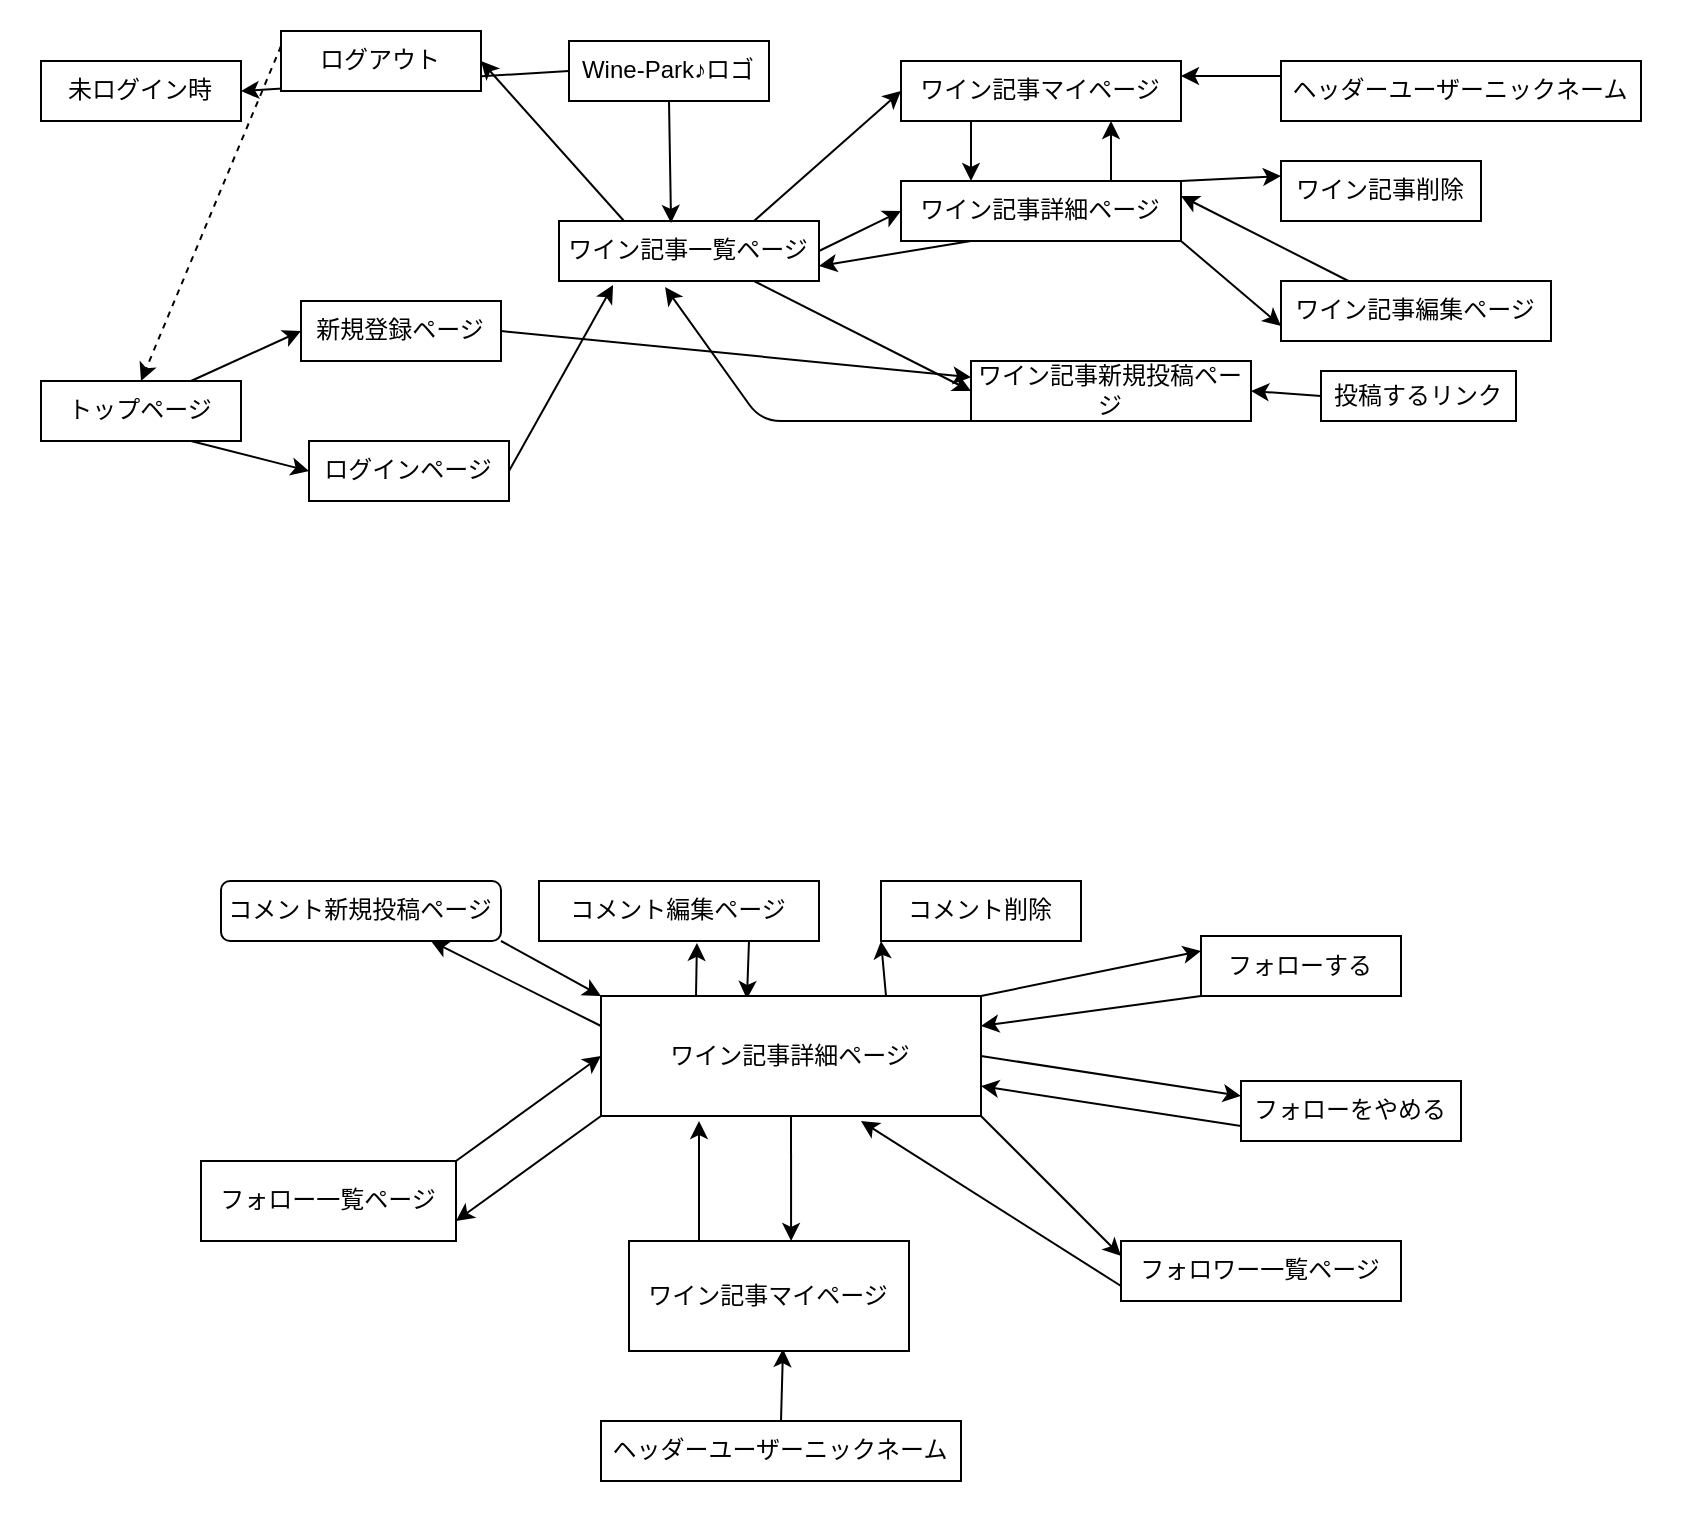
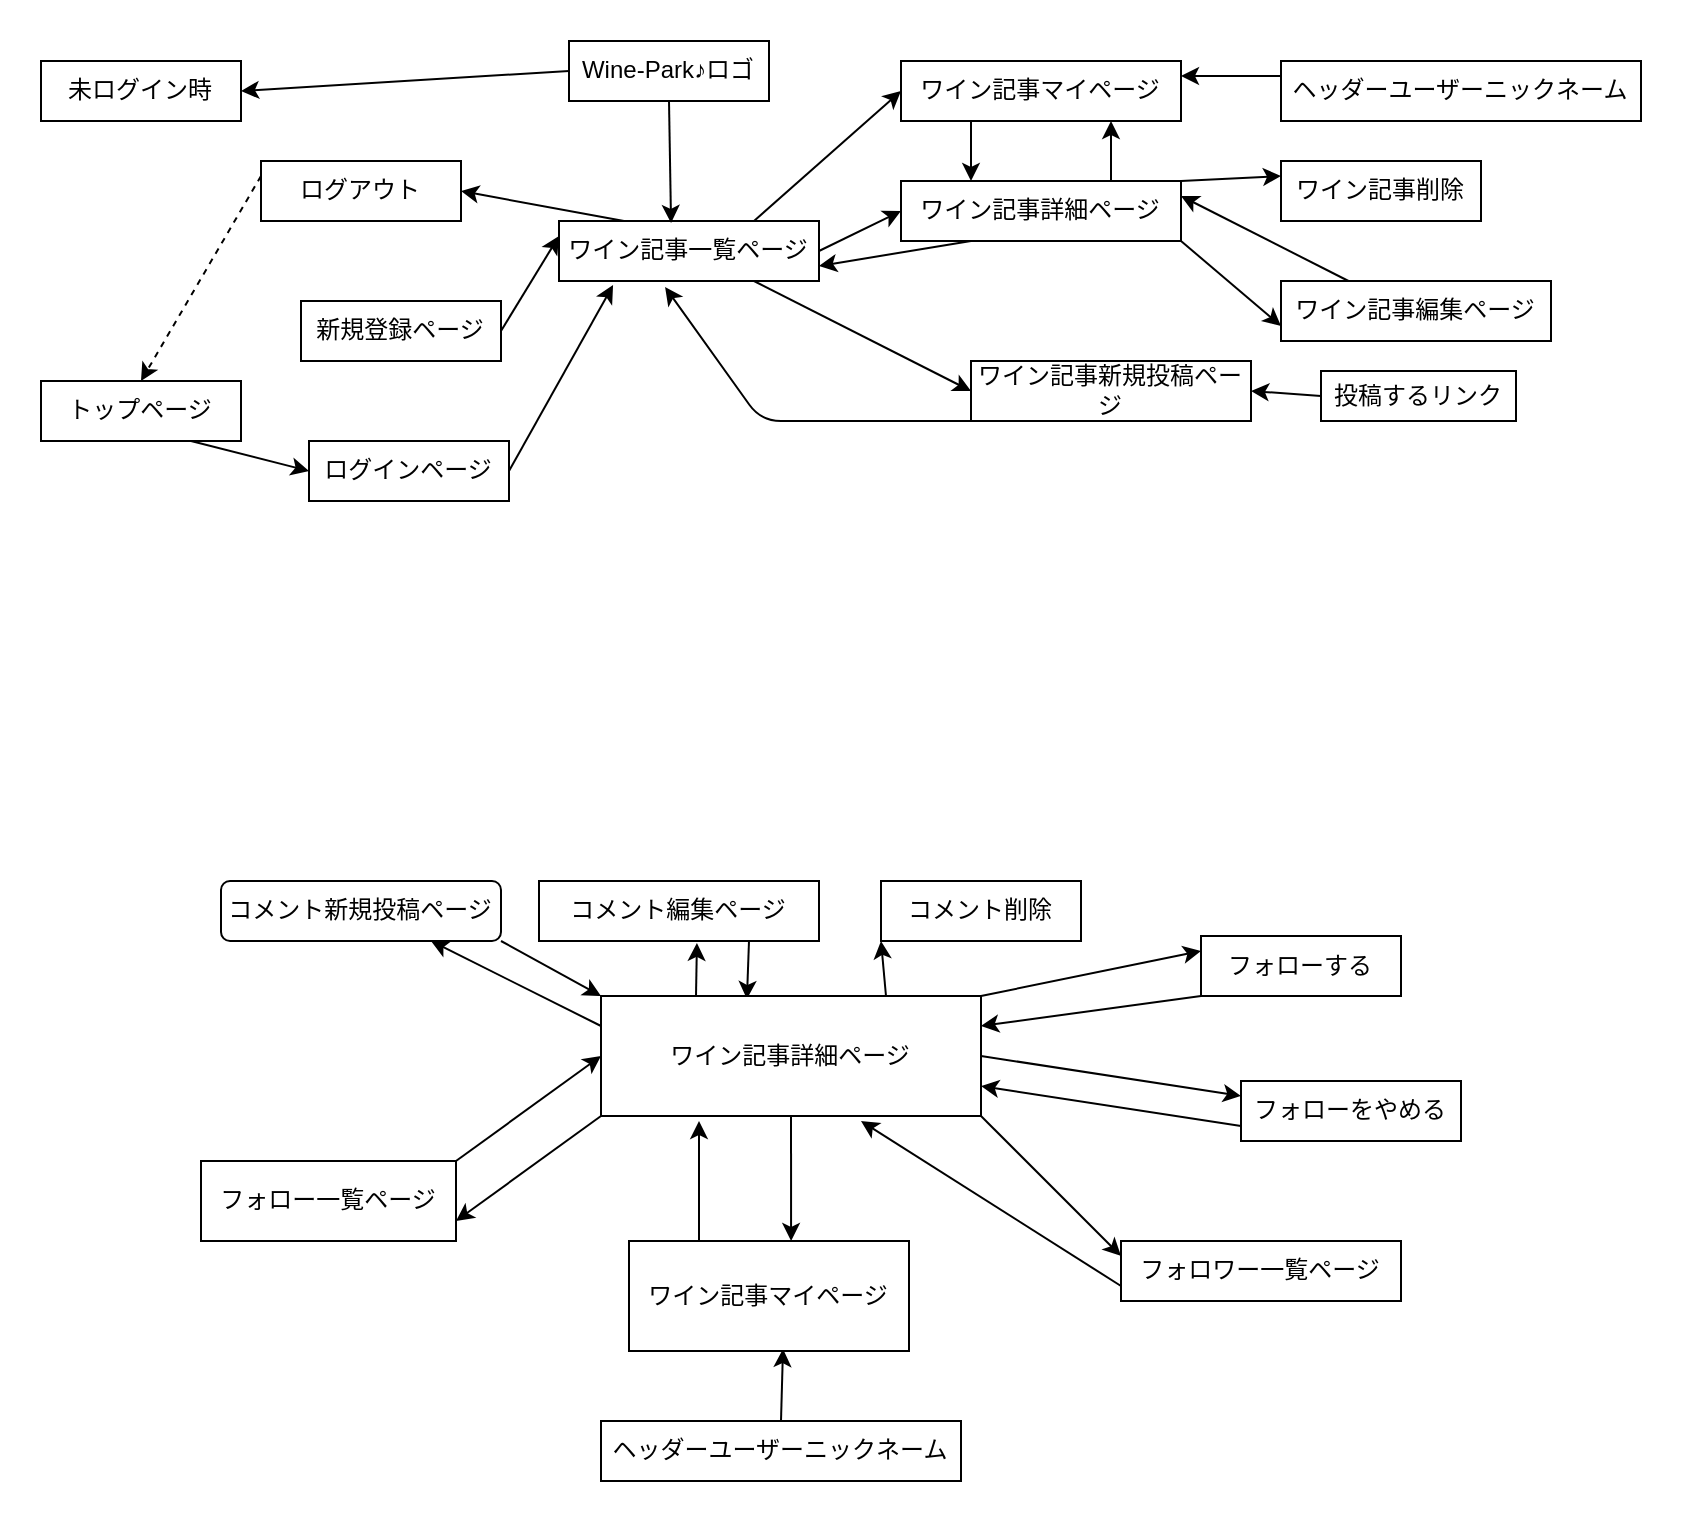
(381, 61) -> (361, 191)
(240, 359) -> none
(822, 363) -> (527, 289)
